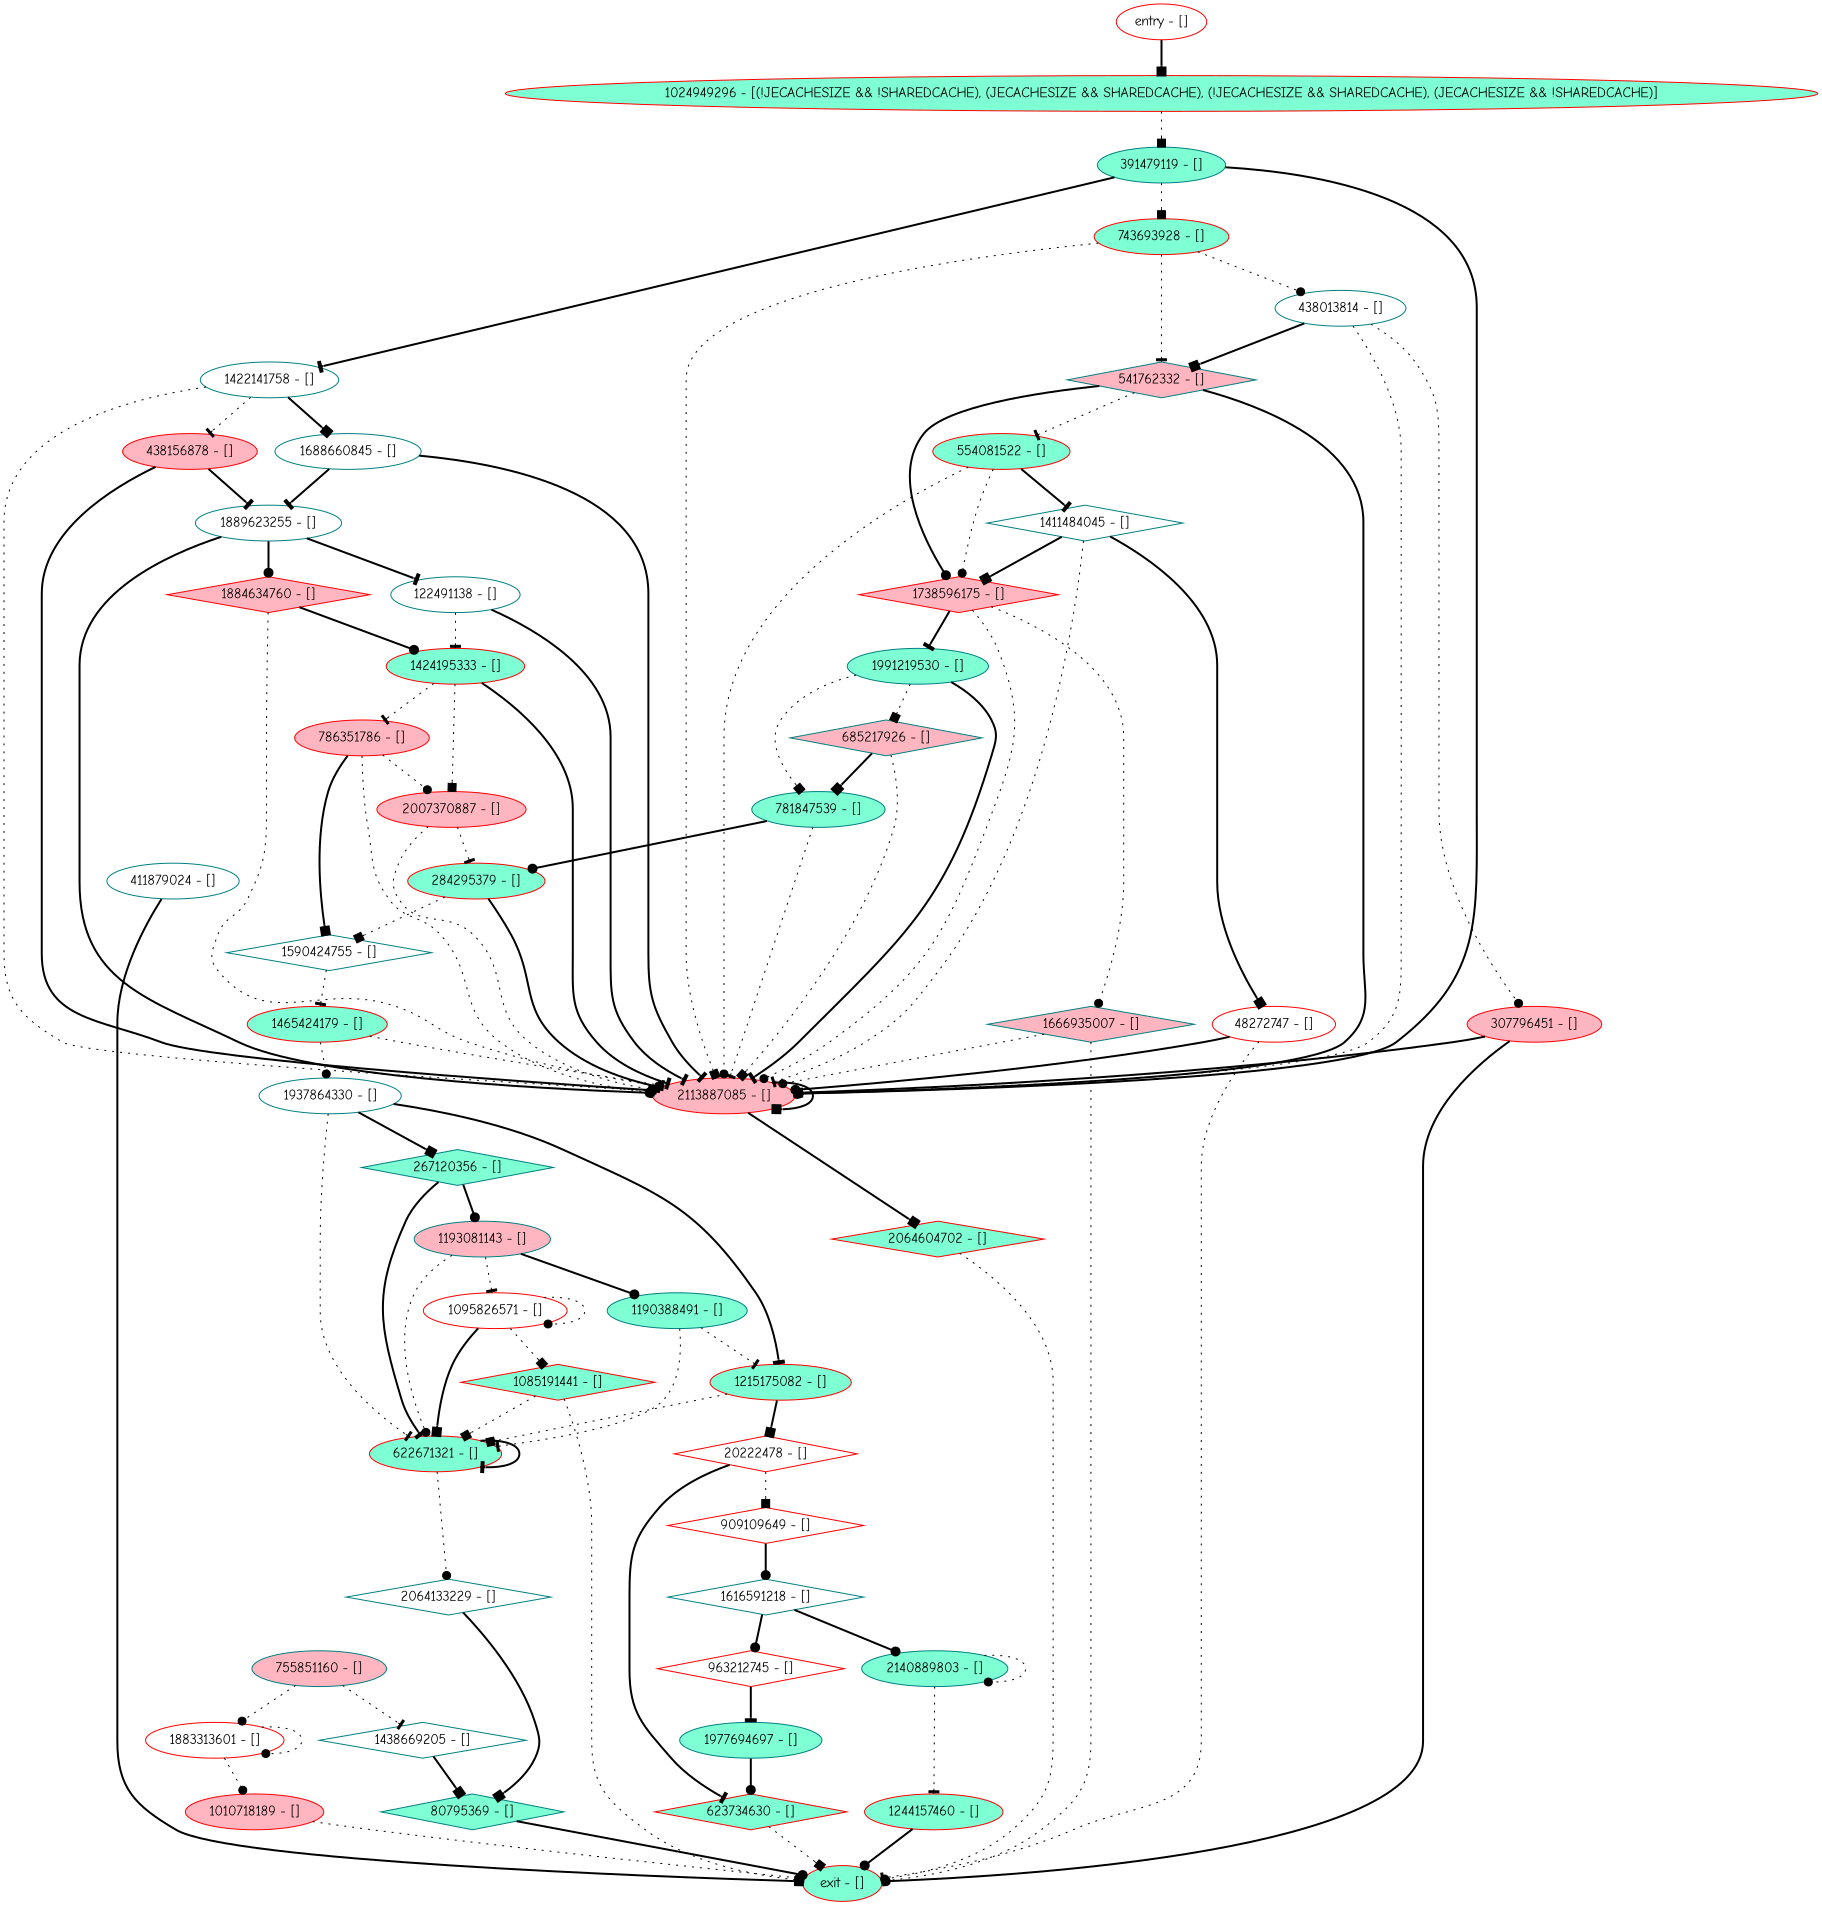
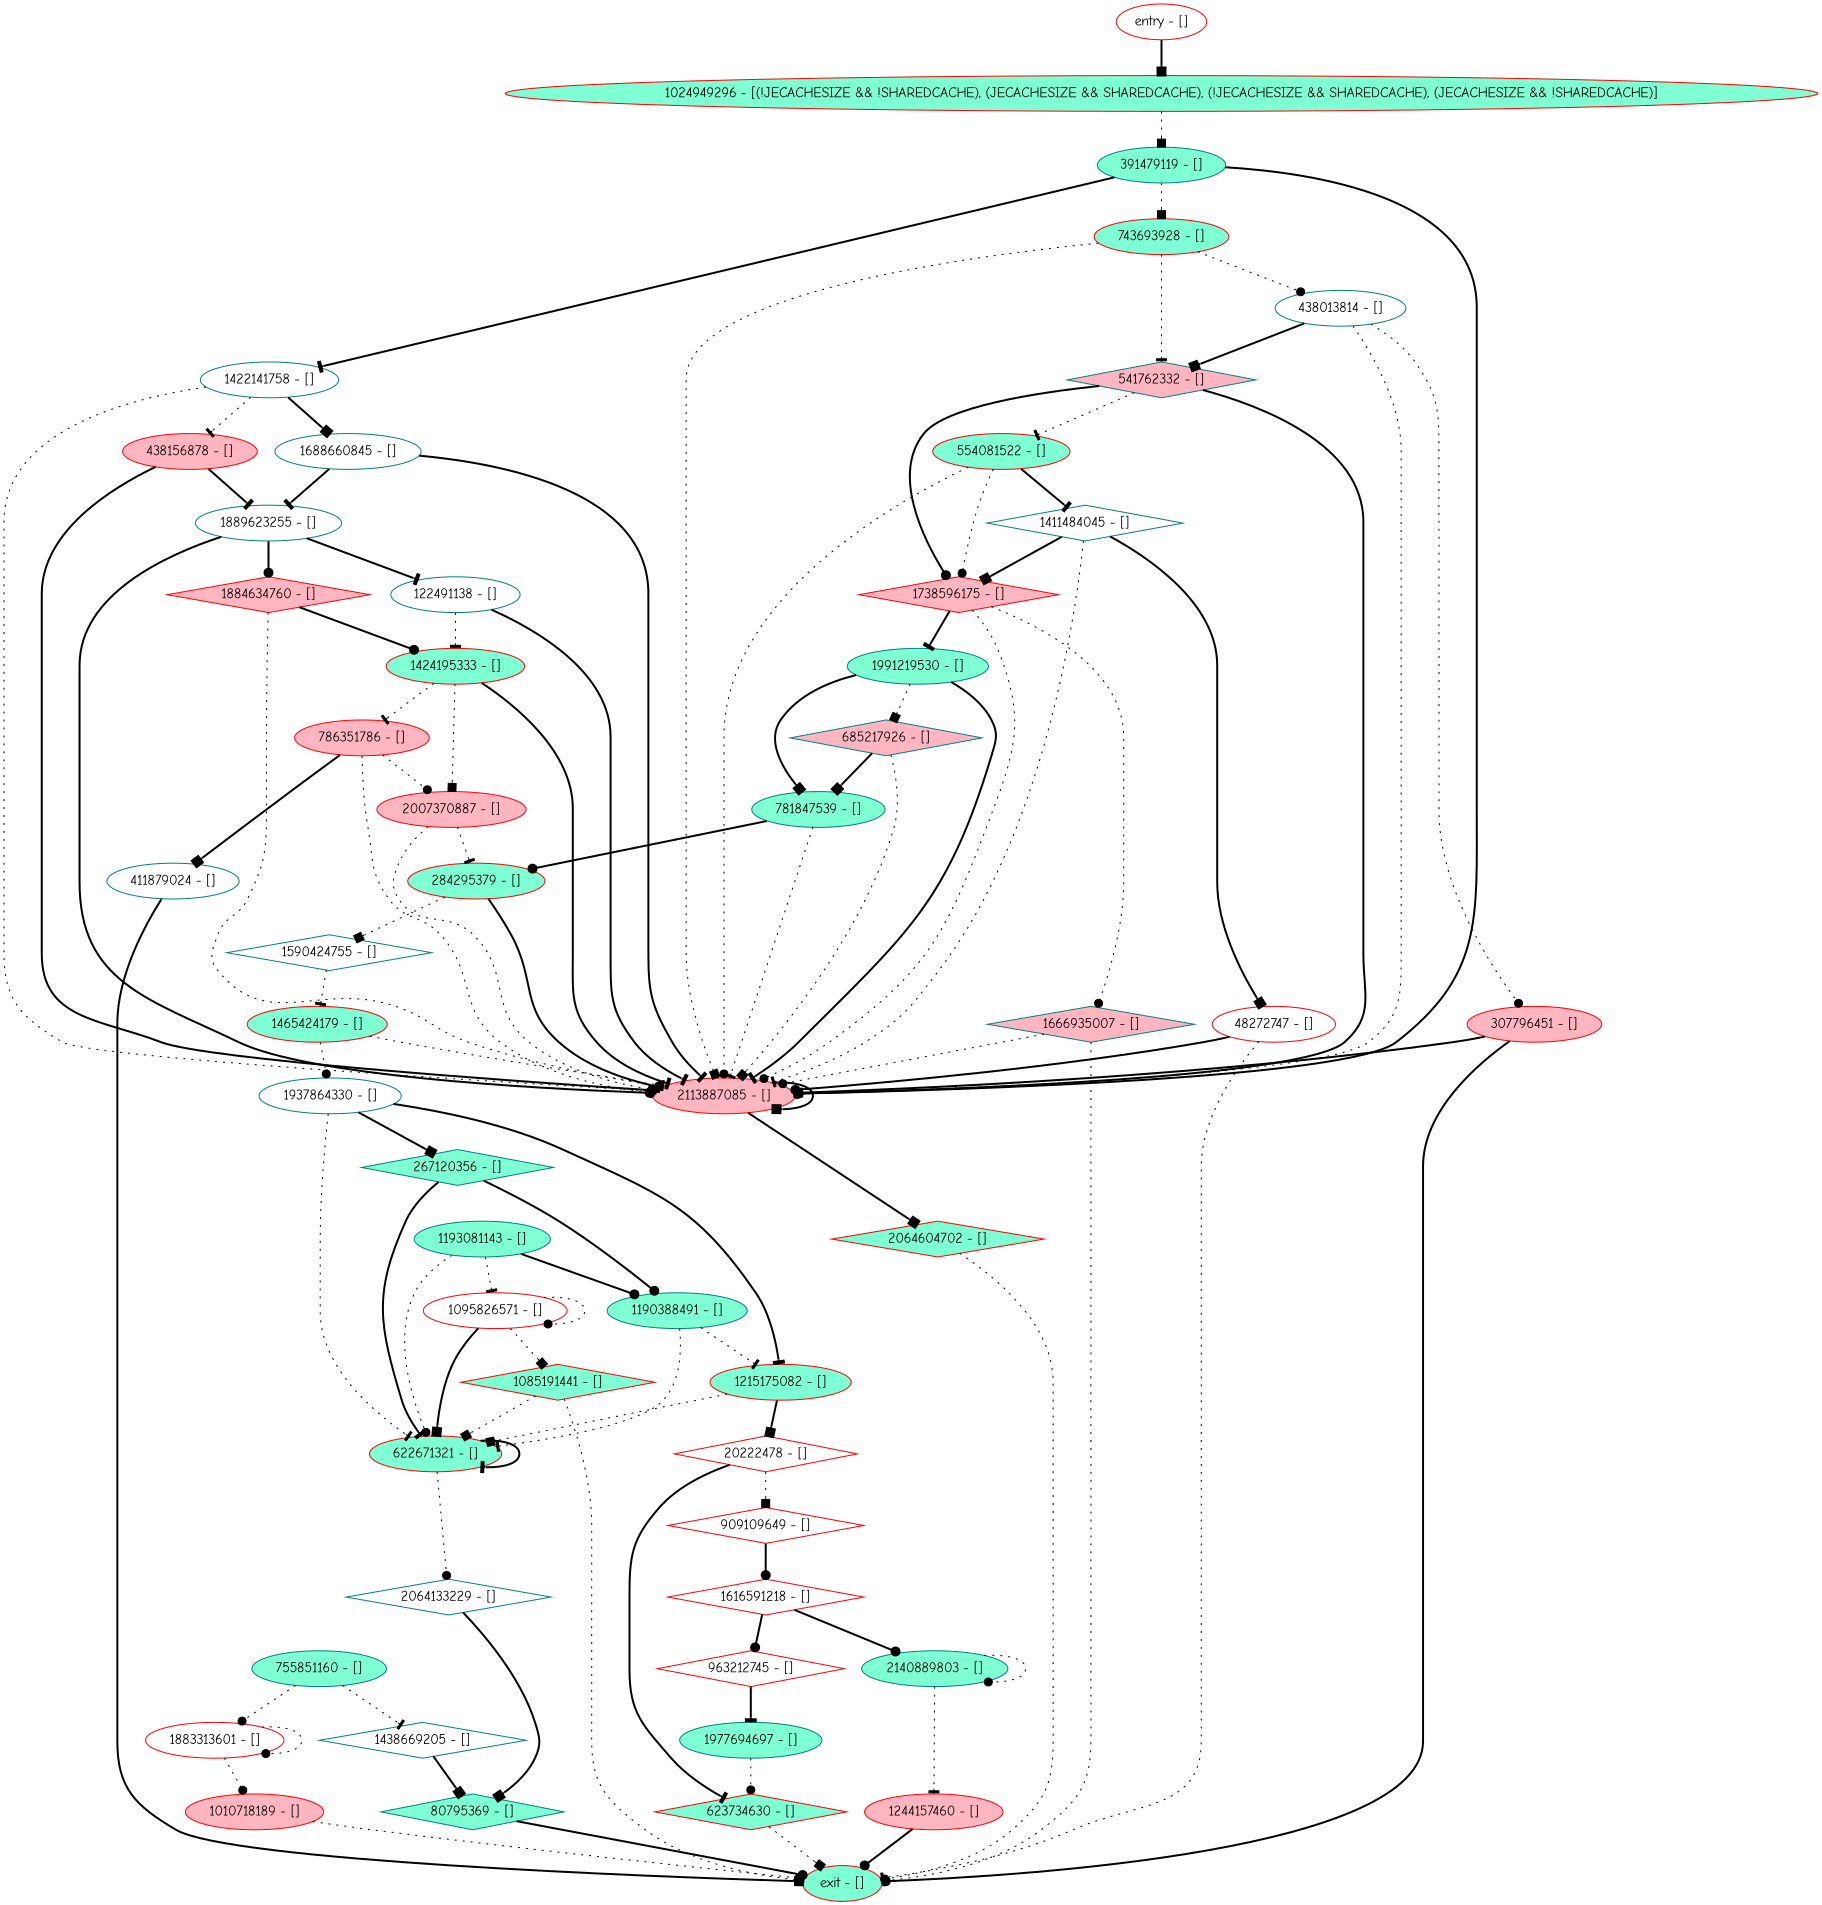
(787, 712) -> (787, 712)
(320, 837) -> (274, 804)
(468, 1199) -> (571, 1229)
(482, 1239) -> (482, 1239)
(766, 1597) -> (766, 1597)
(319, 1669) -> (319, 1669)
(751, 1772) -> (751, 1772)
(934, 1812) -> (934, 1812)
